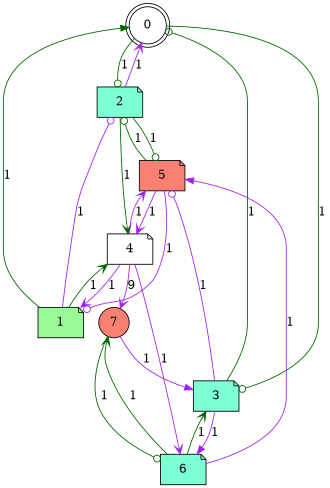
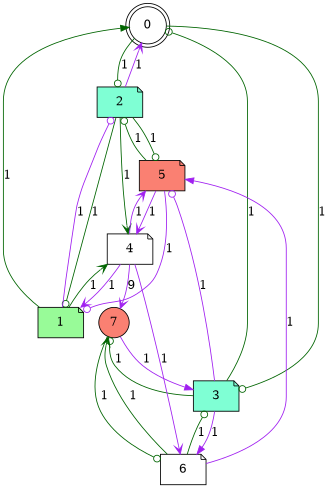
none -> (91, 209)
none -> (140, 385)
(194, 435) -> (194, 435)
(183, 470) -> (183, 470)
